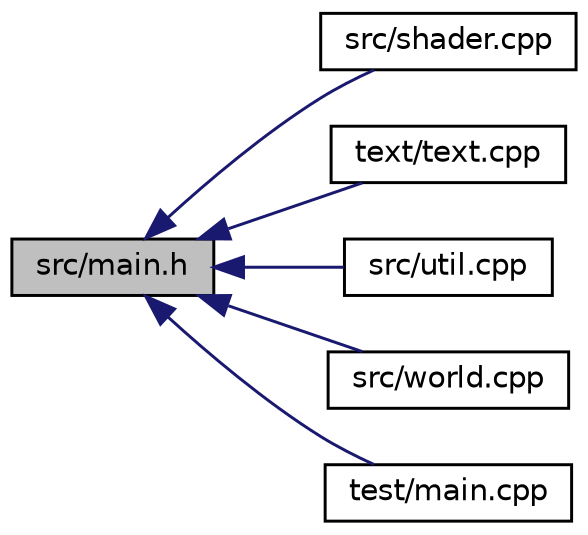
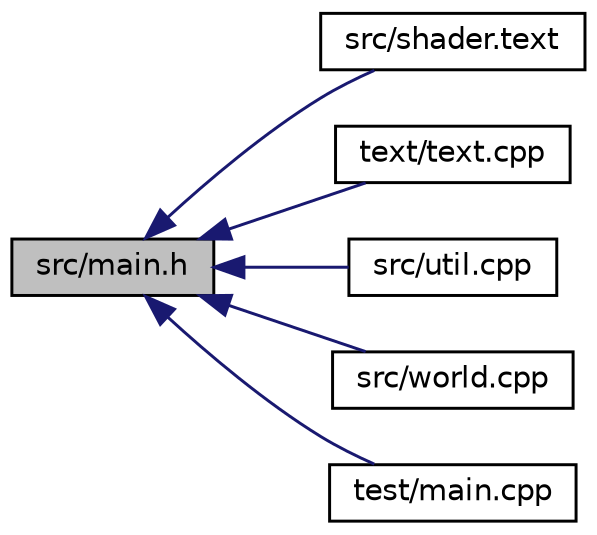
(448, 42) -> (453, 42)
